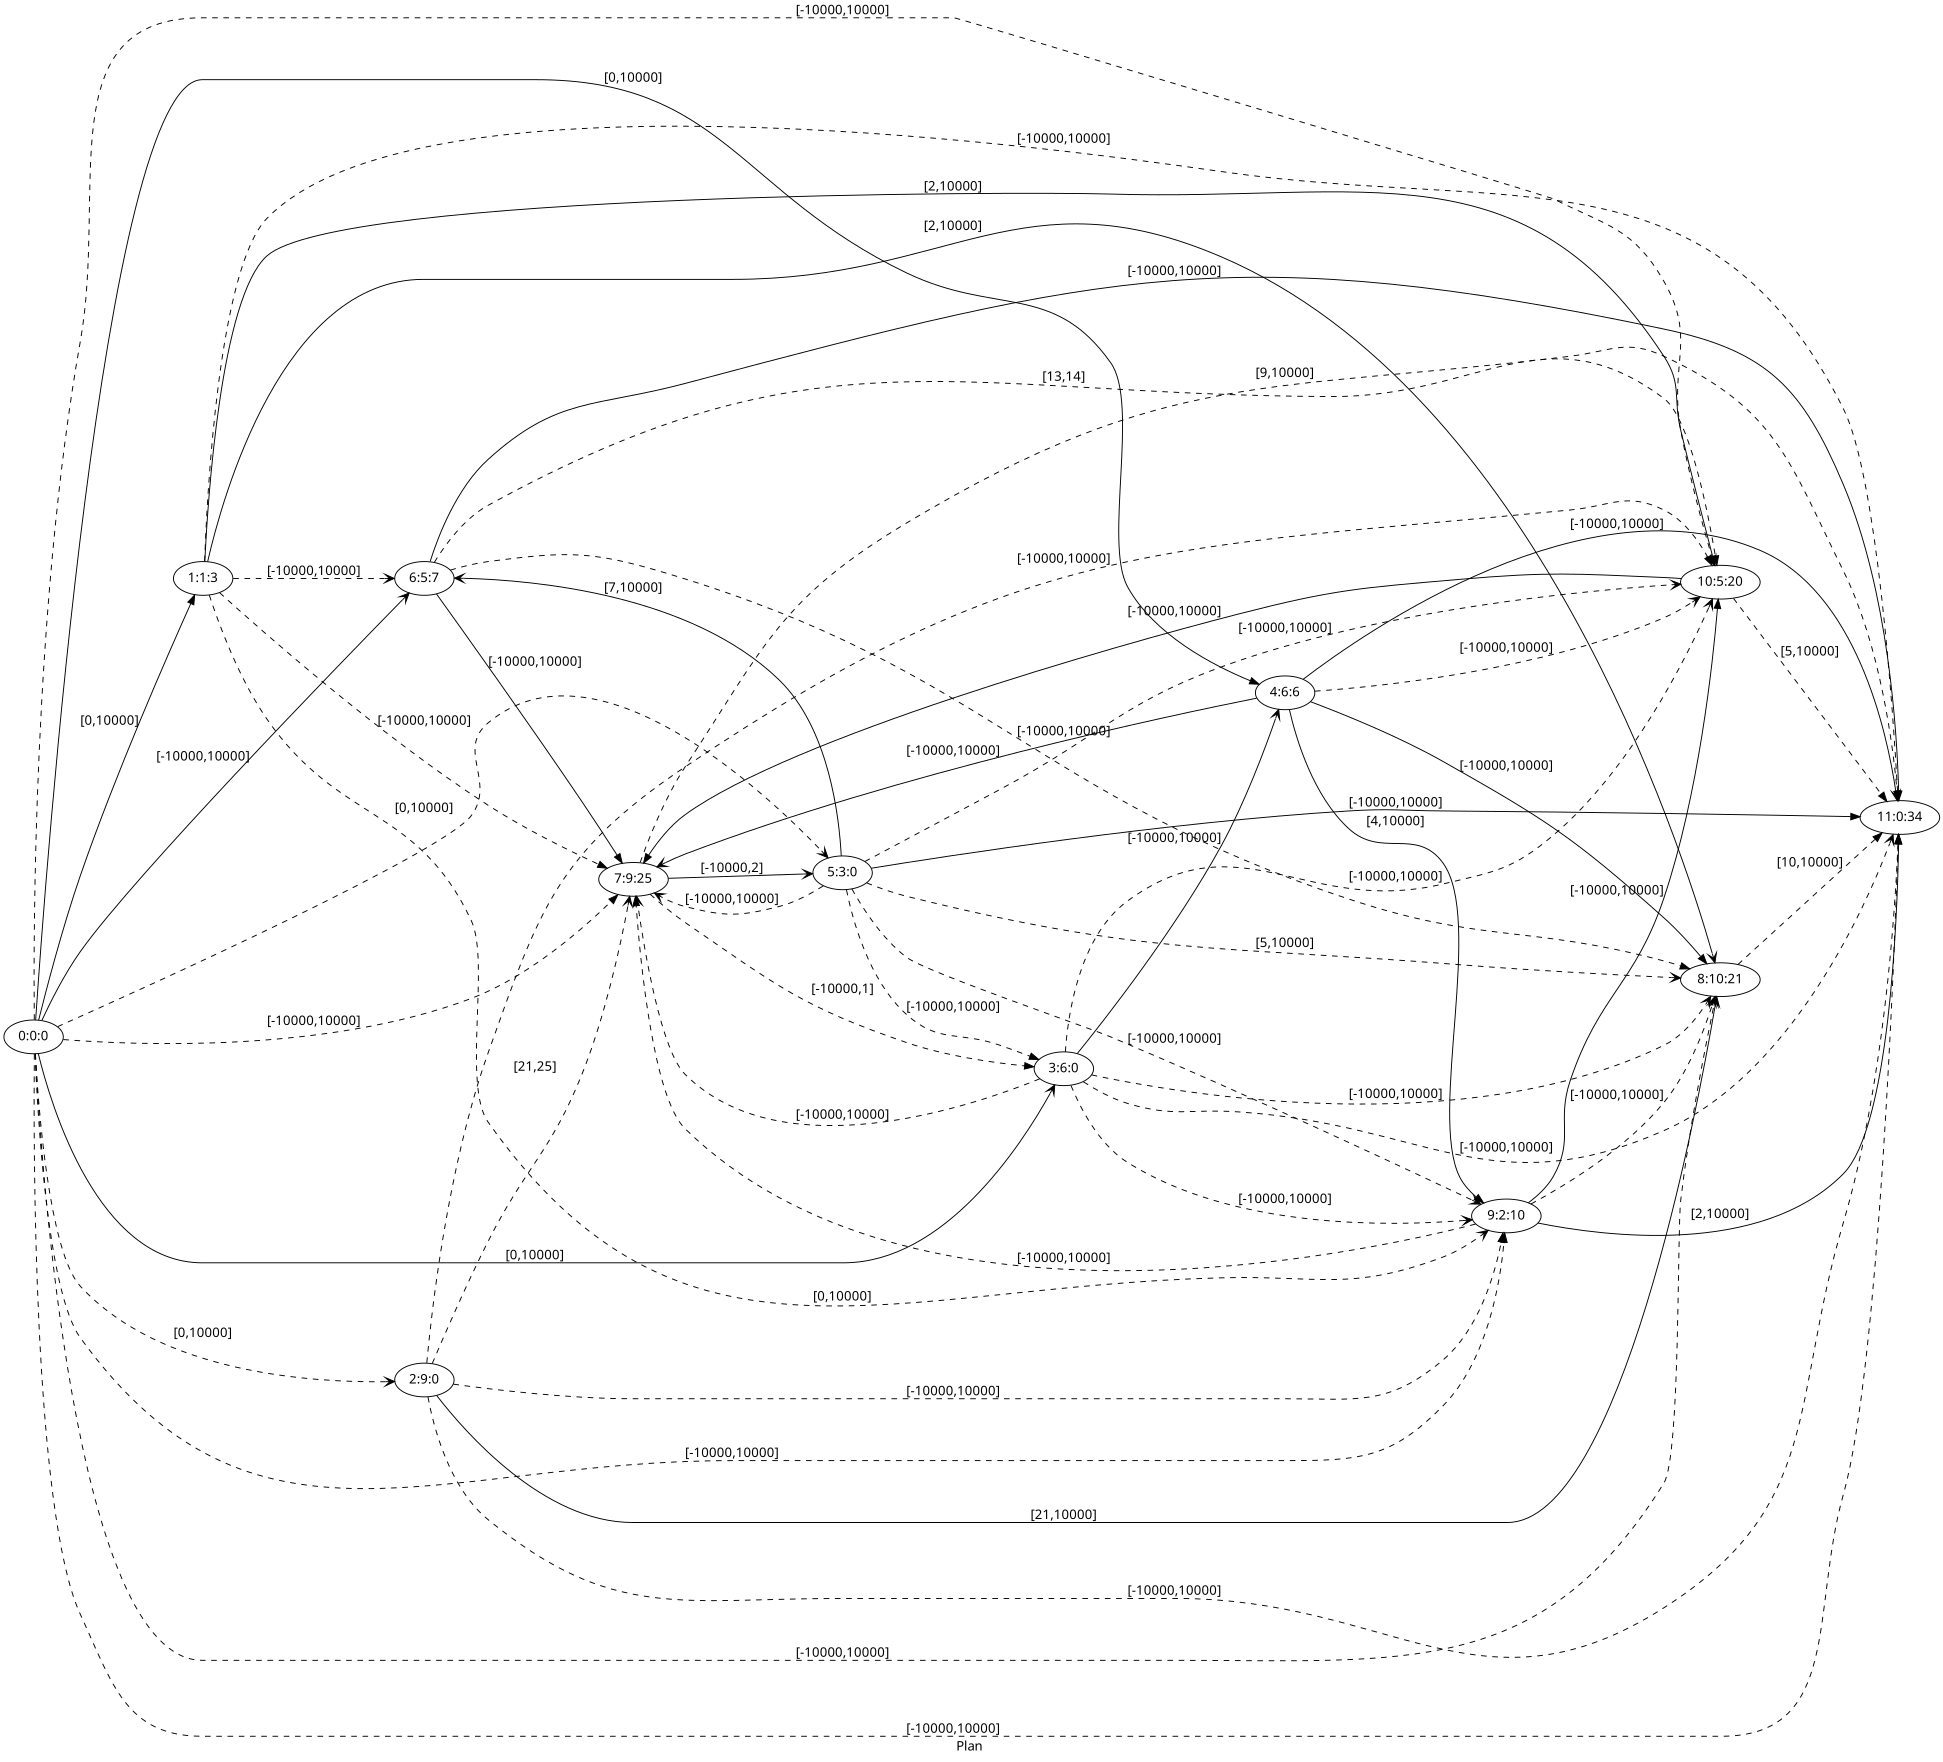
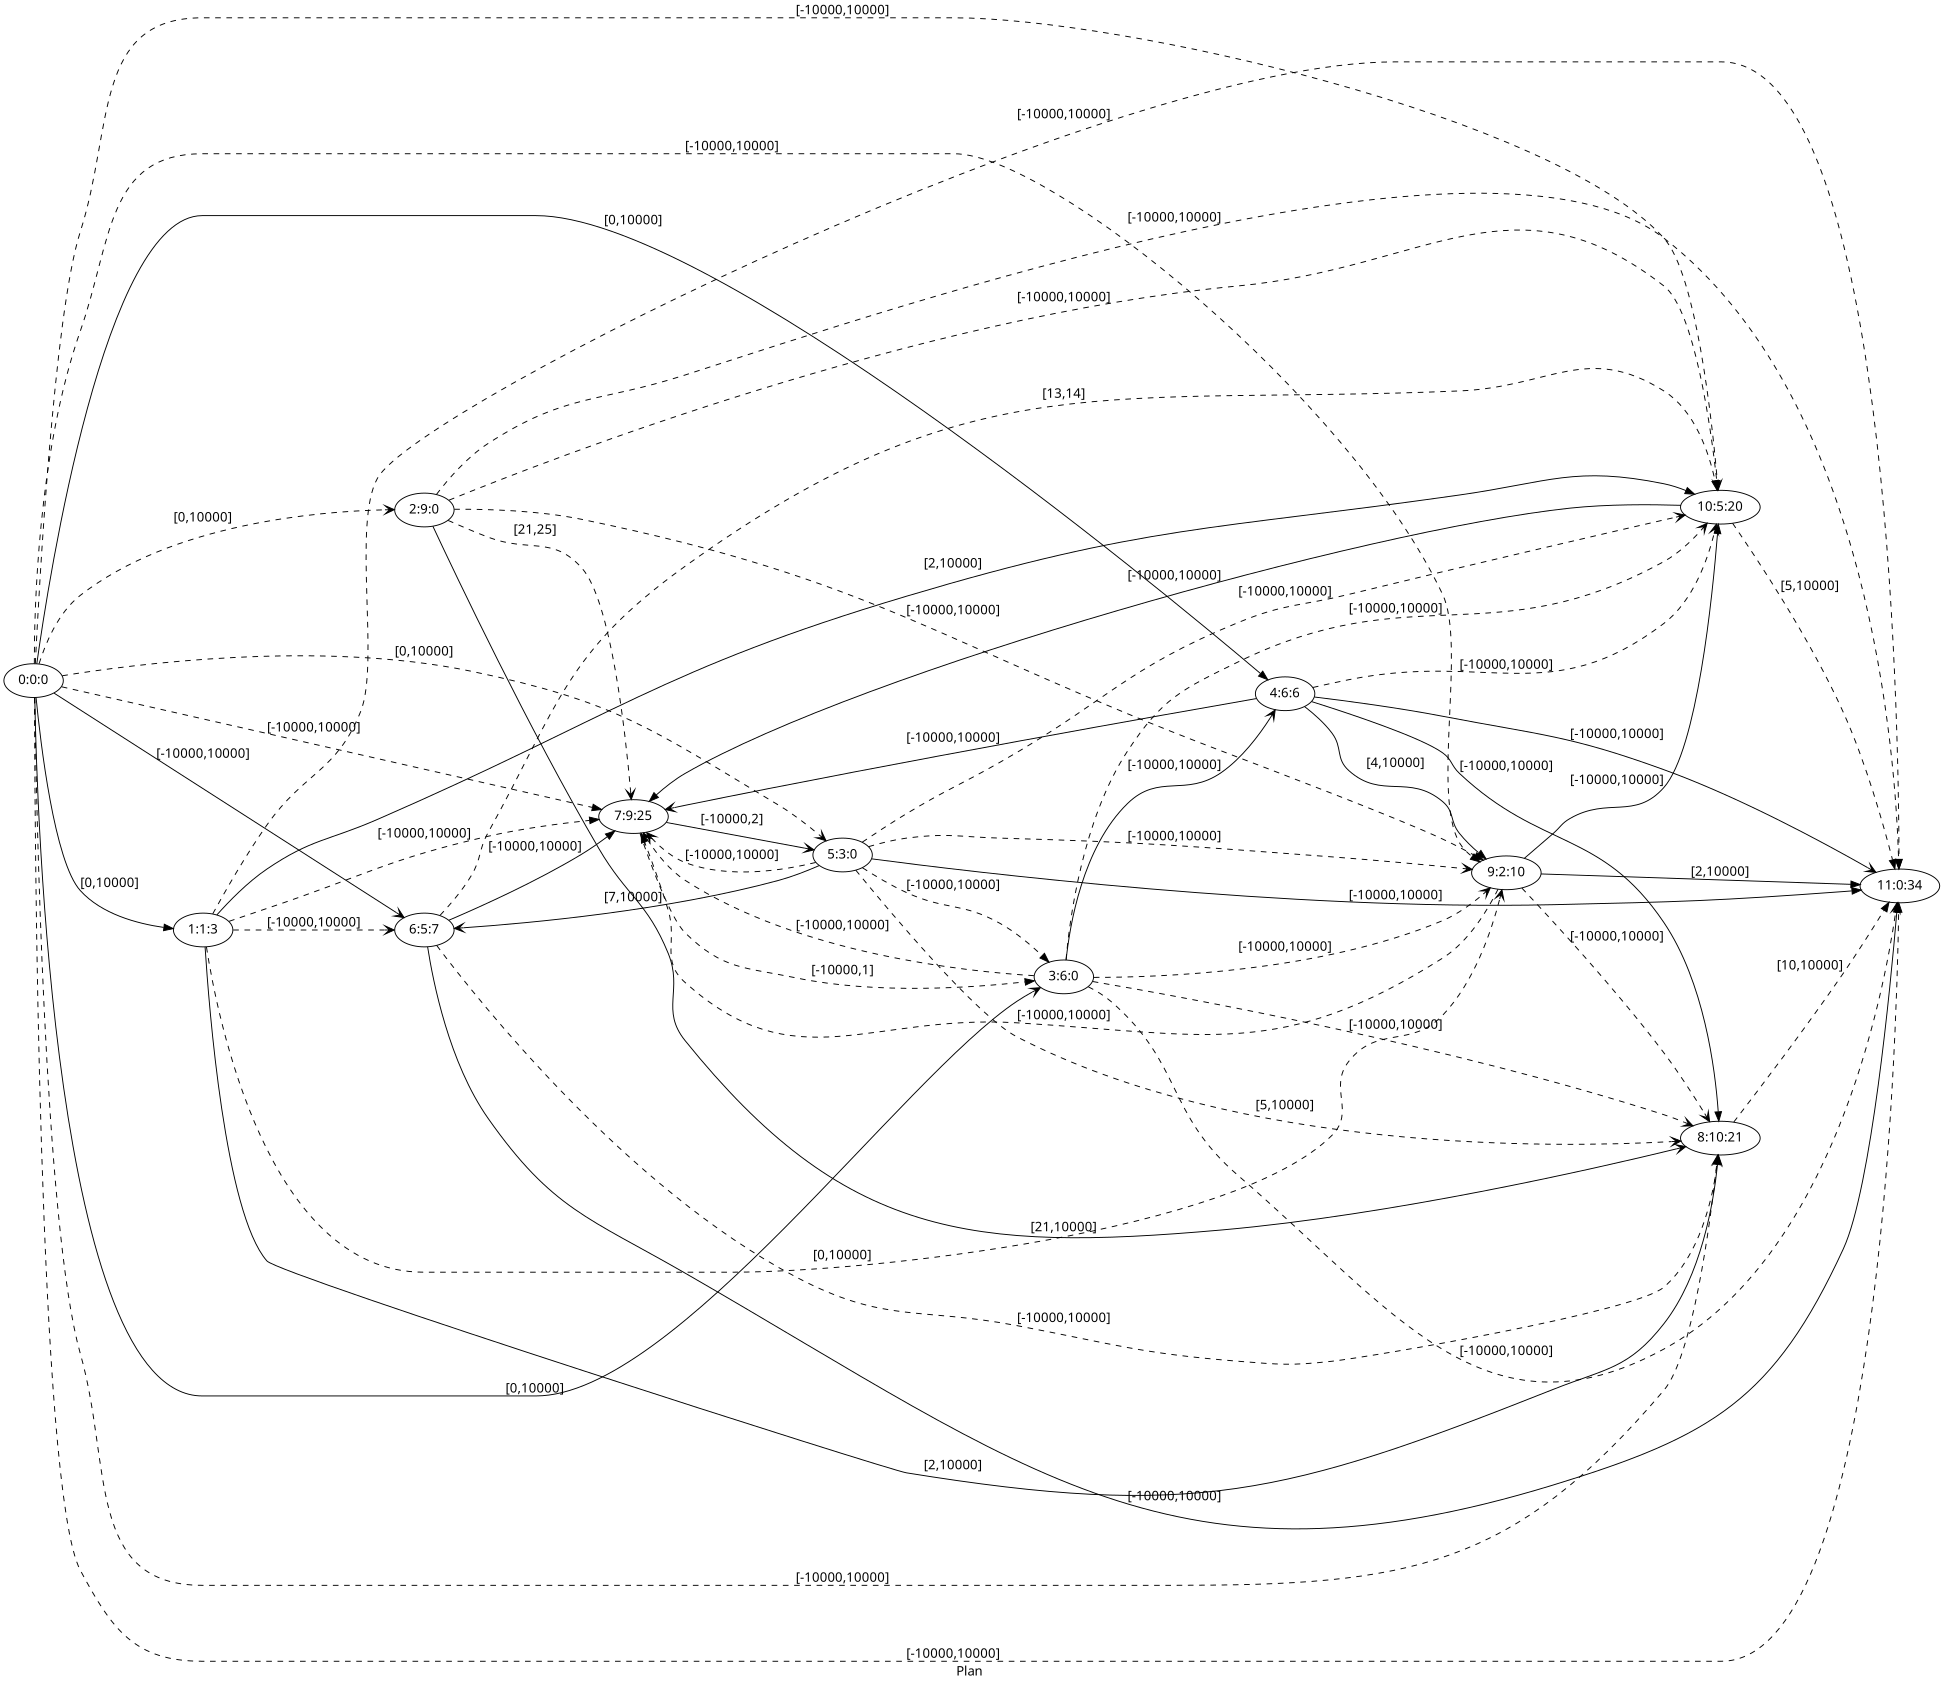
(1311, 383) -> none
